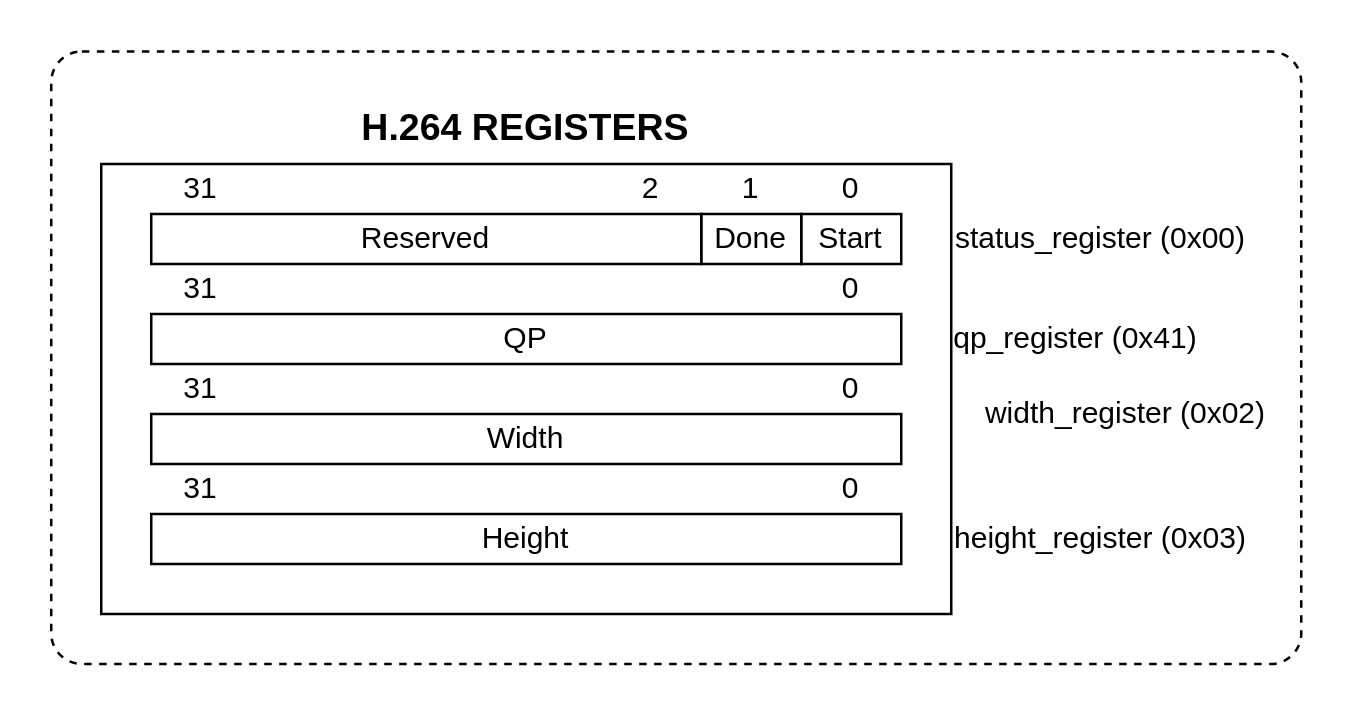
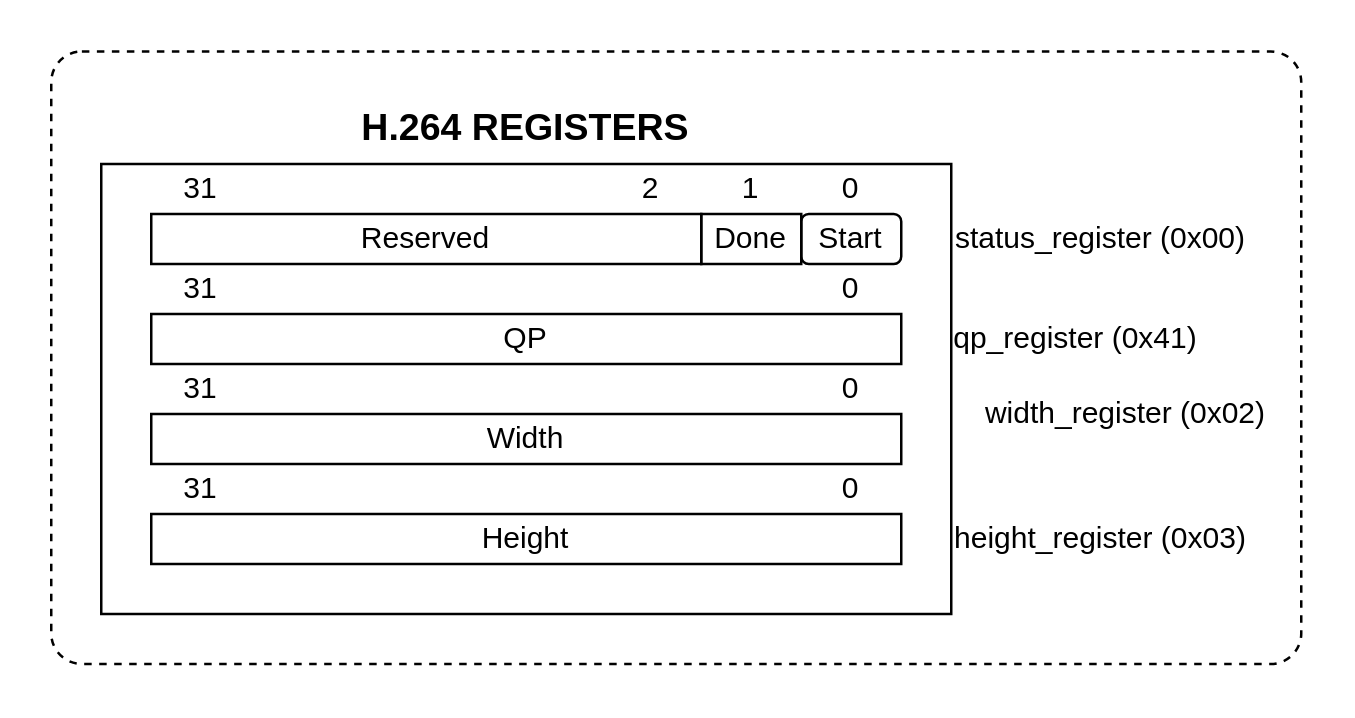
(851, 239) -> (851, 239)
